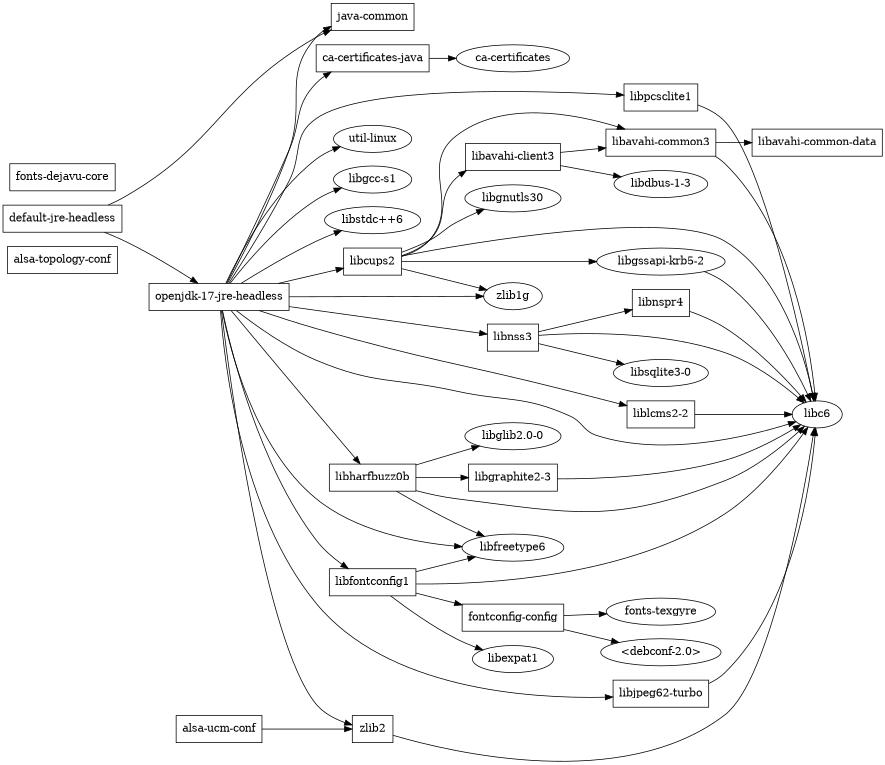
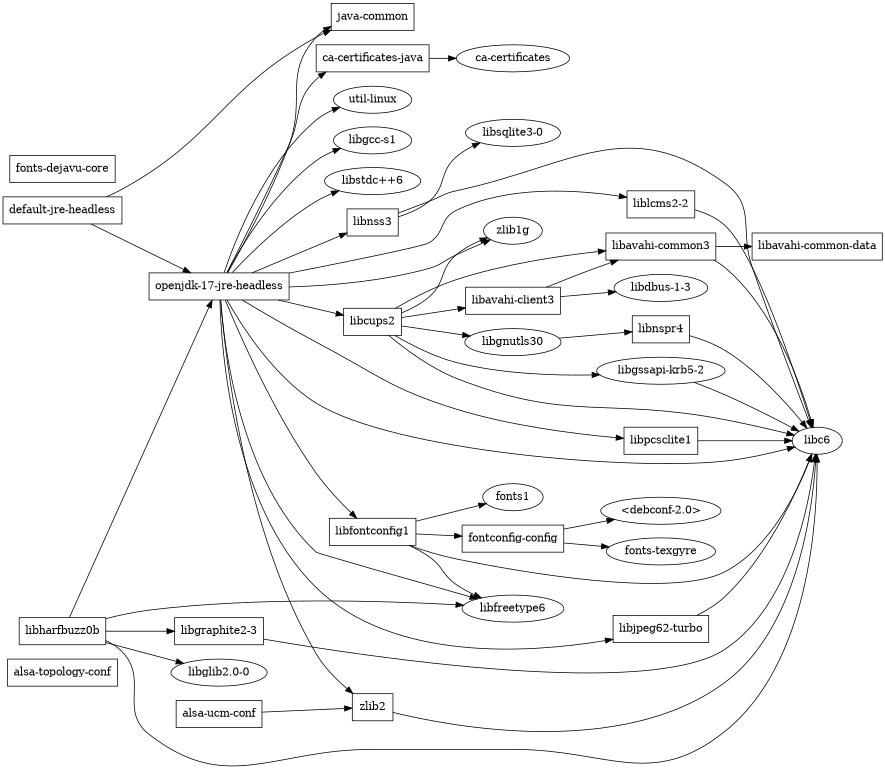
(582, 322) -> (592, 335)
(293, 385) -> (139, 462)
(513, 659) -> (513, 497)
